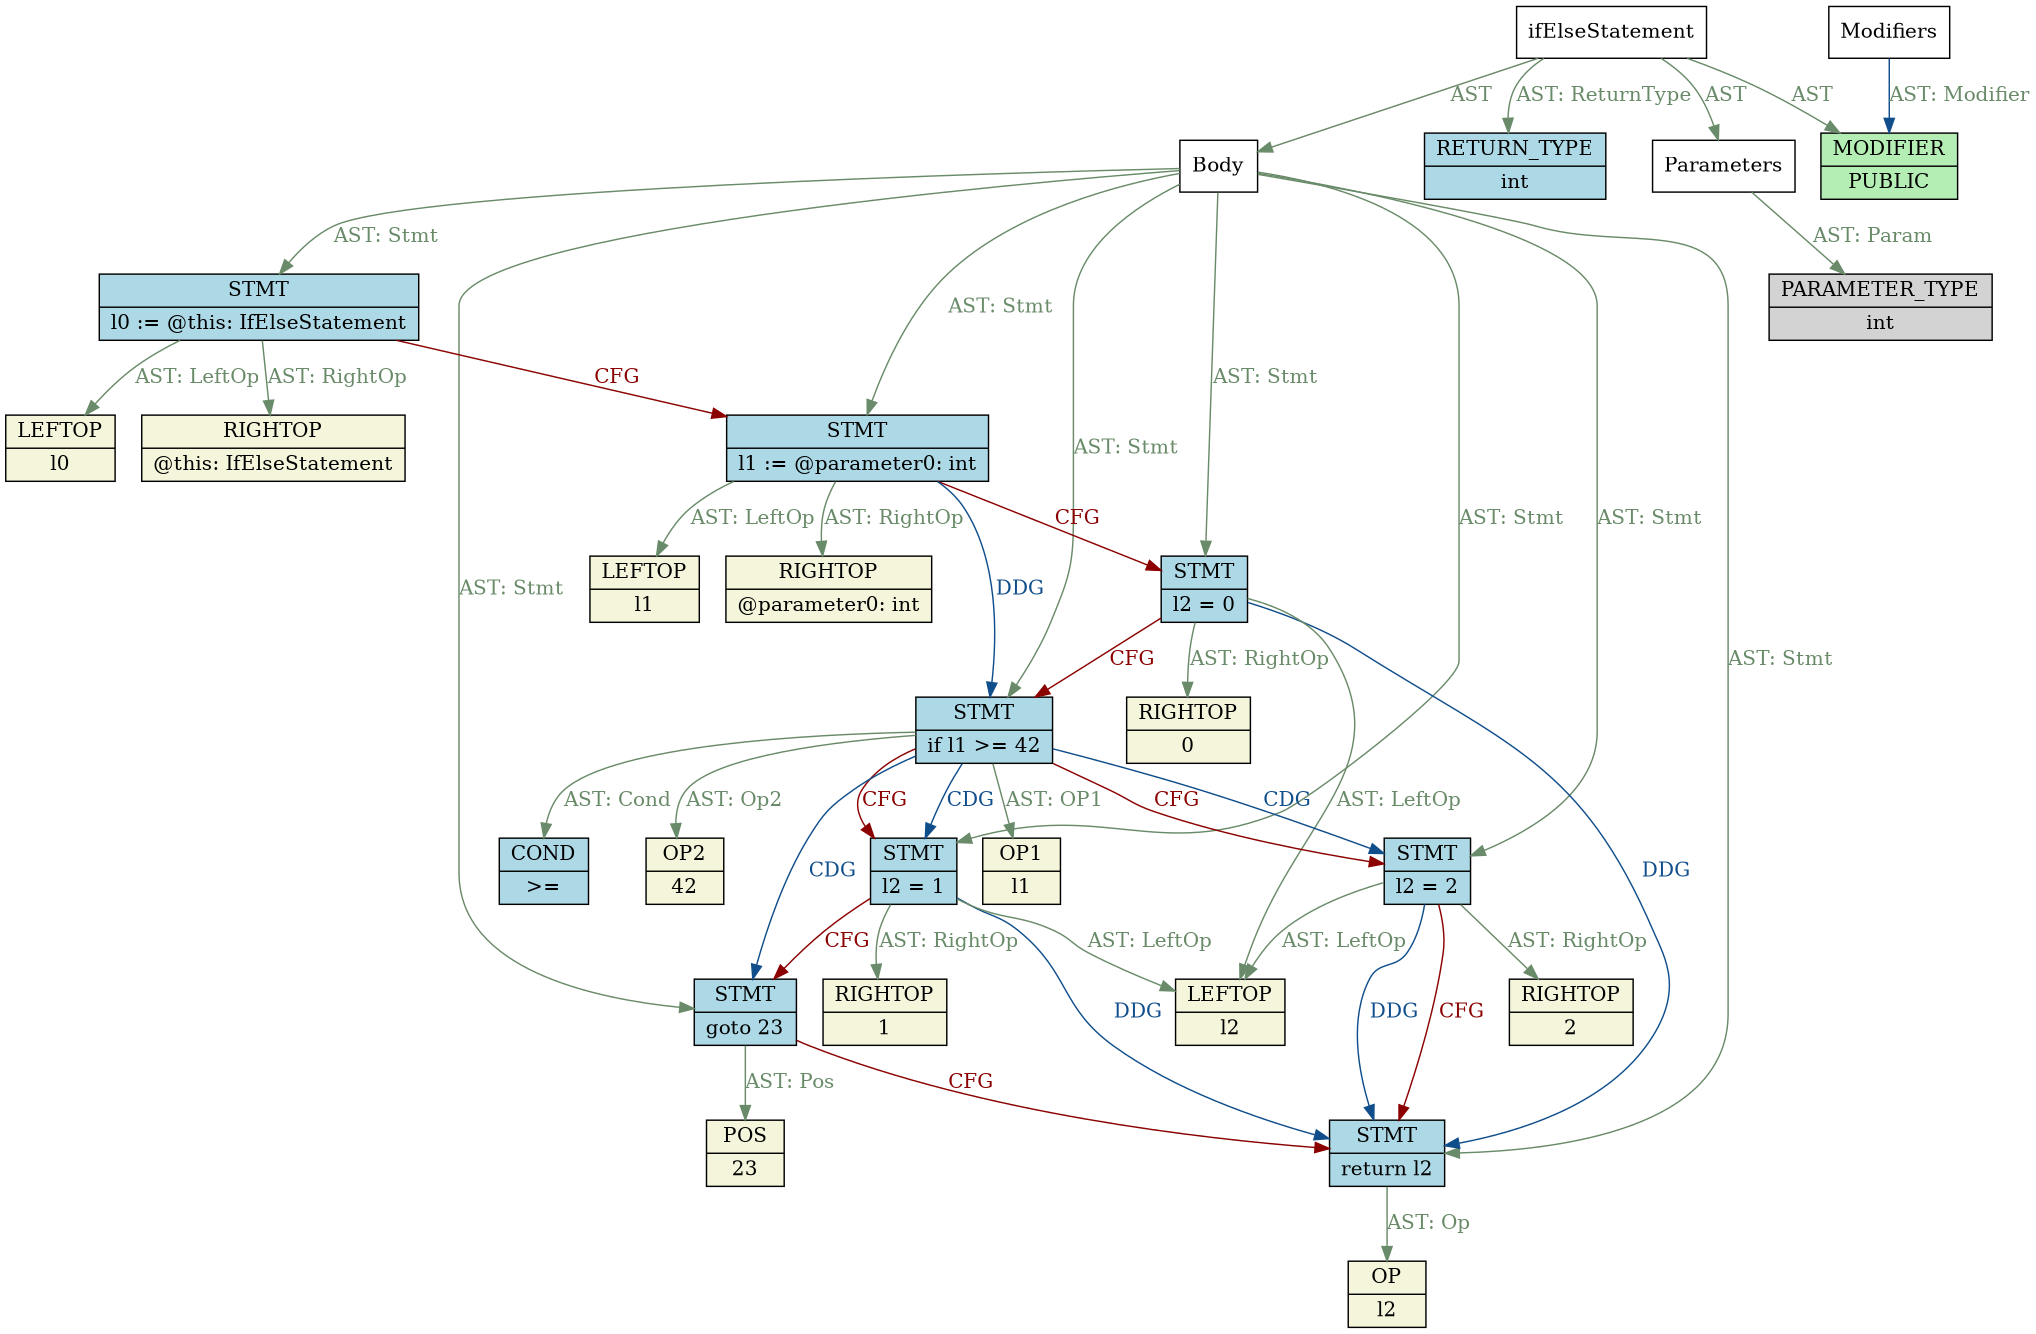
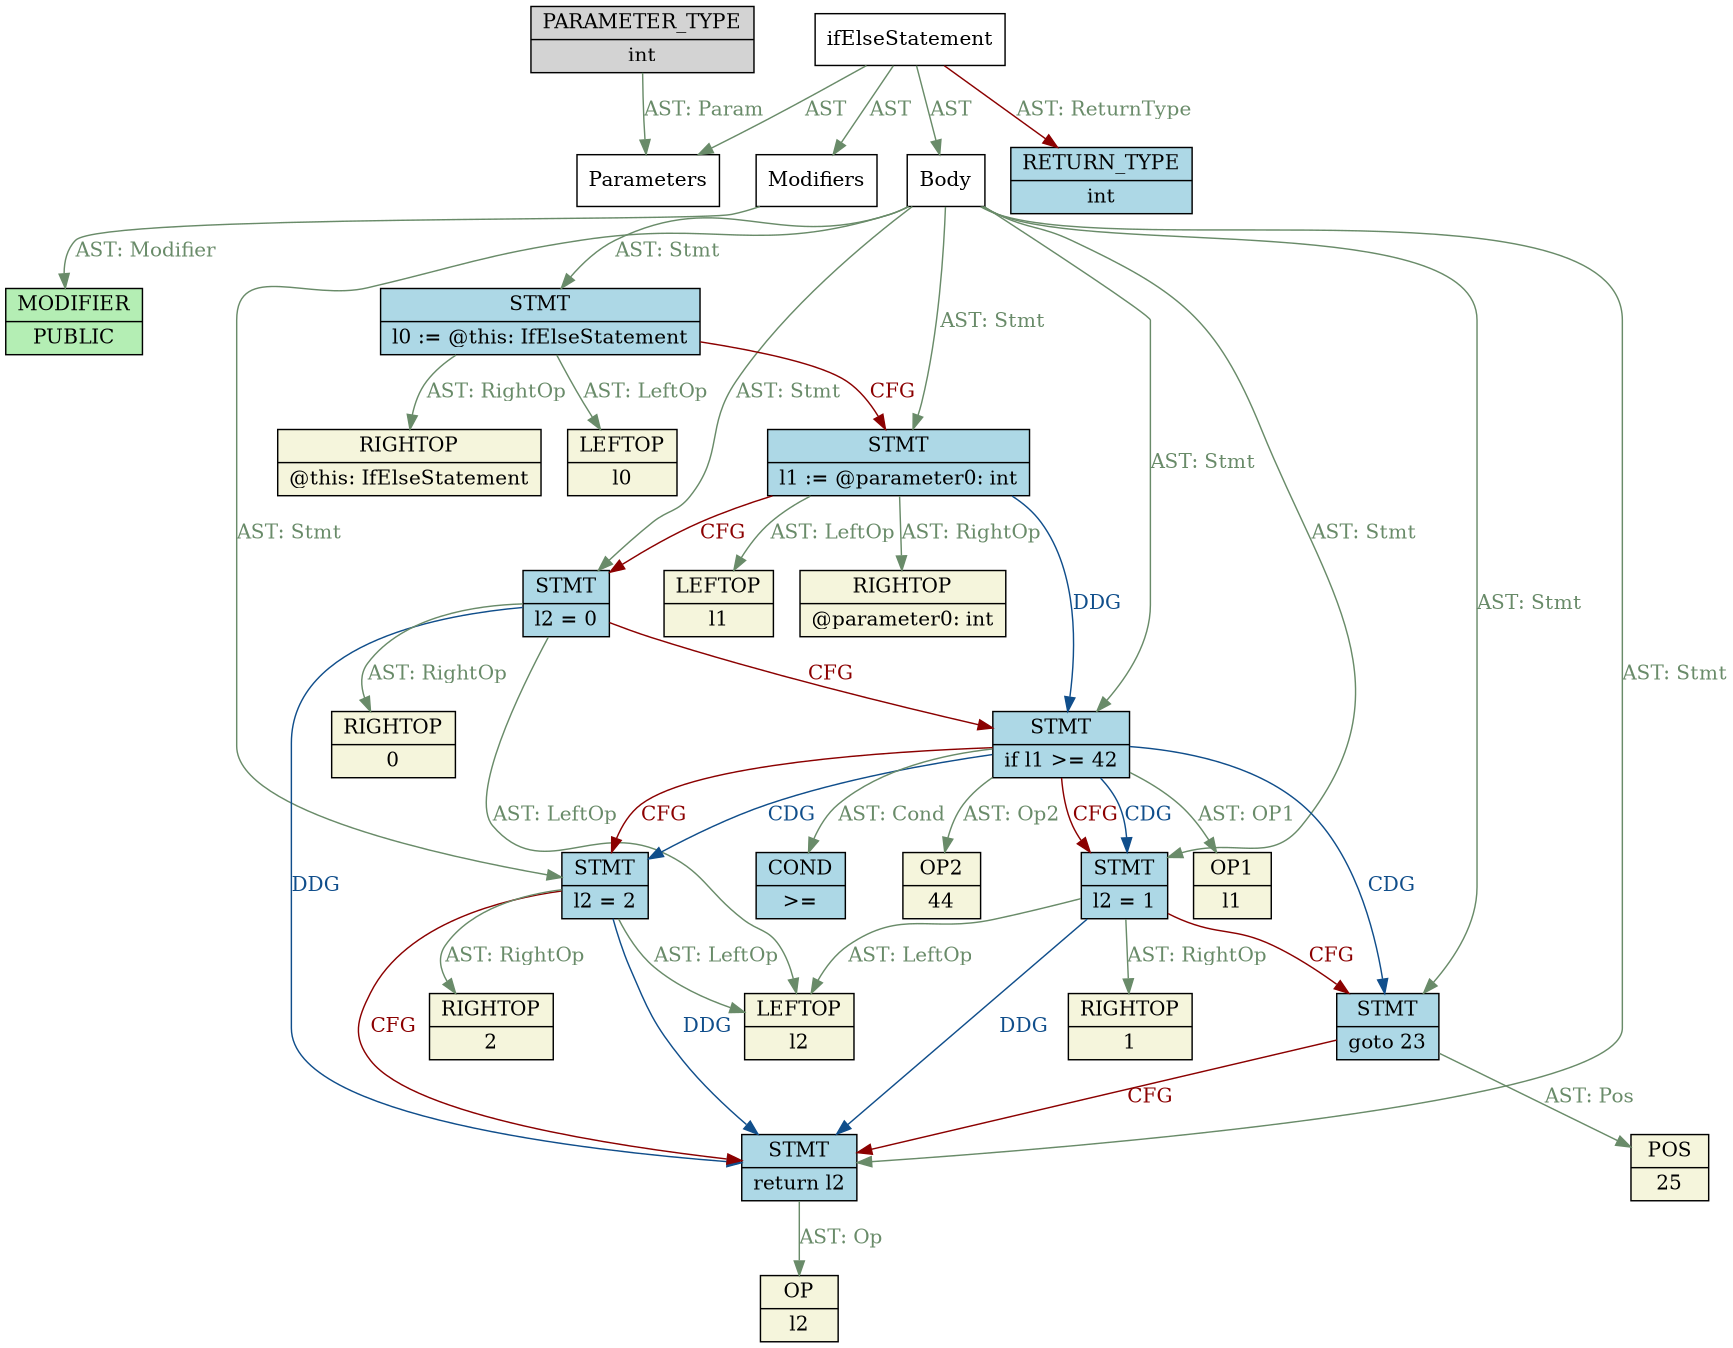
(1518, 83) -> (995, 102)
(1759, 88) -> (867, 104)
(1889, 88) -> (400, 220)
(1793, 228) -> (643, 106)
(685, 887) -> (942, 901)
(745, 1169) -> (1670, 1183)
